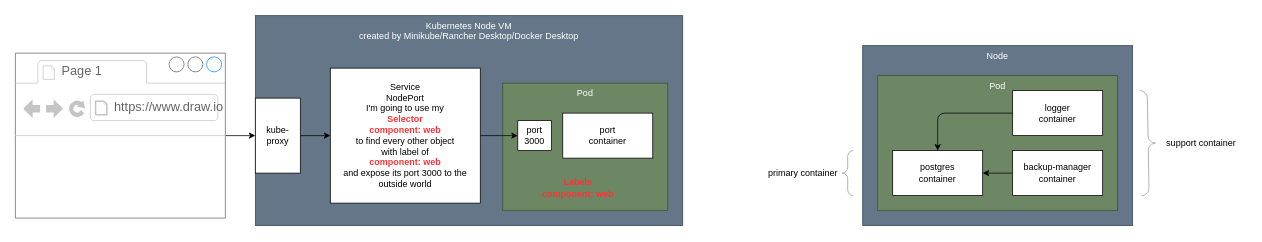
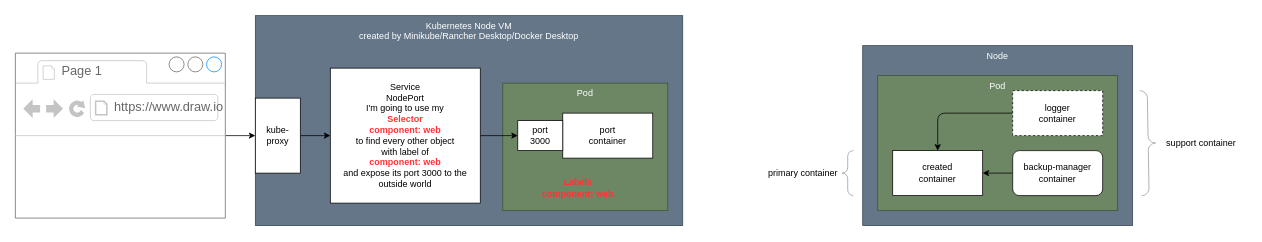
(1058, 113) -> (1058, 113)
(535, 135) -> (540, 135)
(938, 173) -> (938, 173)
(1058, 173) -> (1058, 173)
